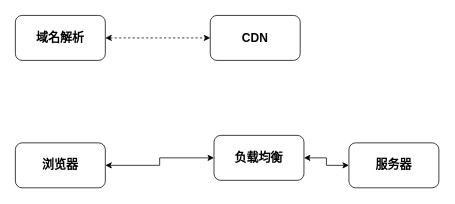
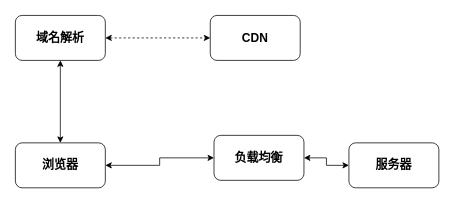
none -> (60, 102)
